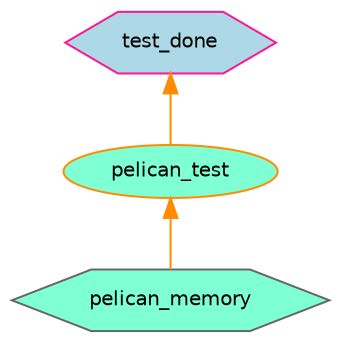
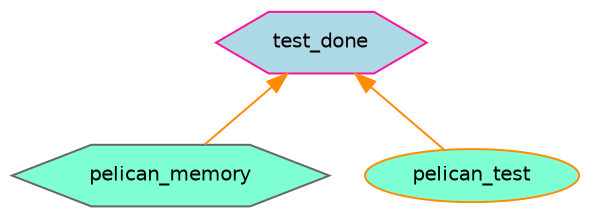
(171, 244) -> (238, 116)
